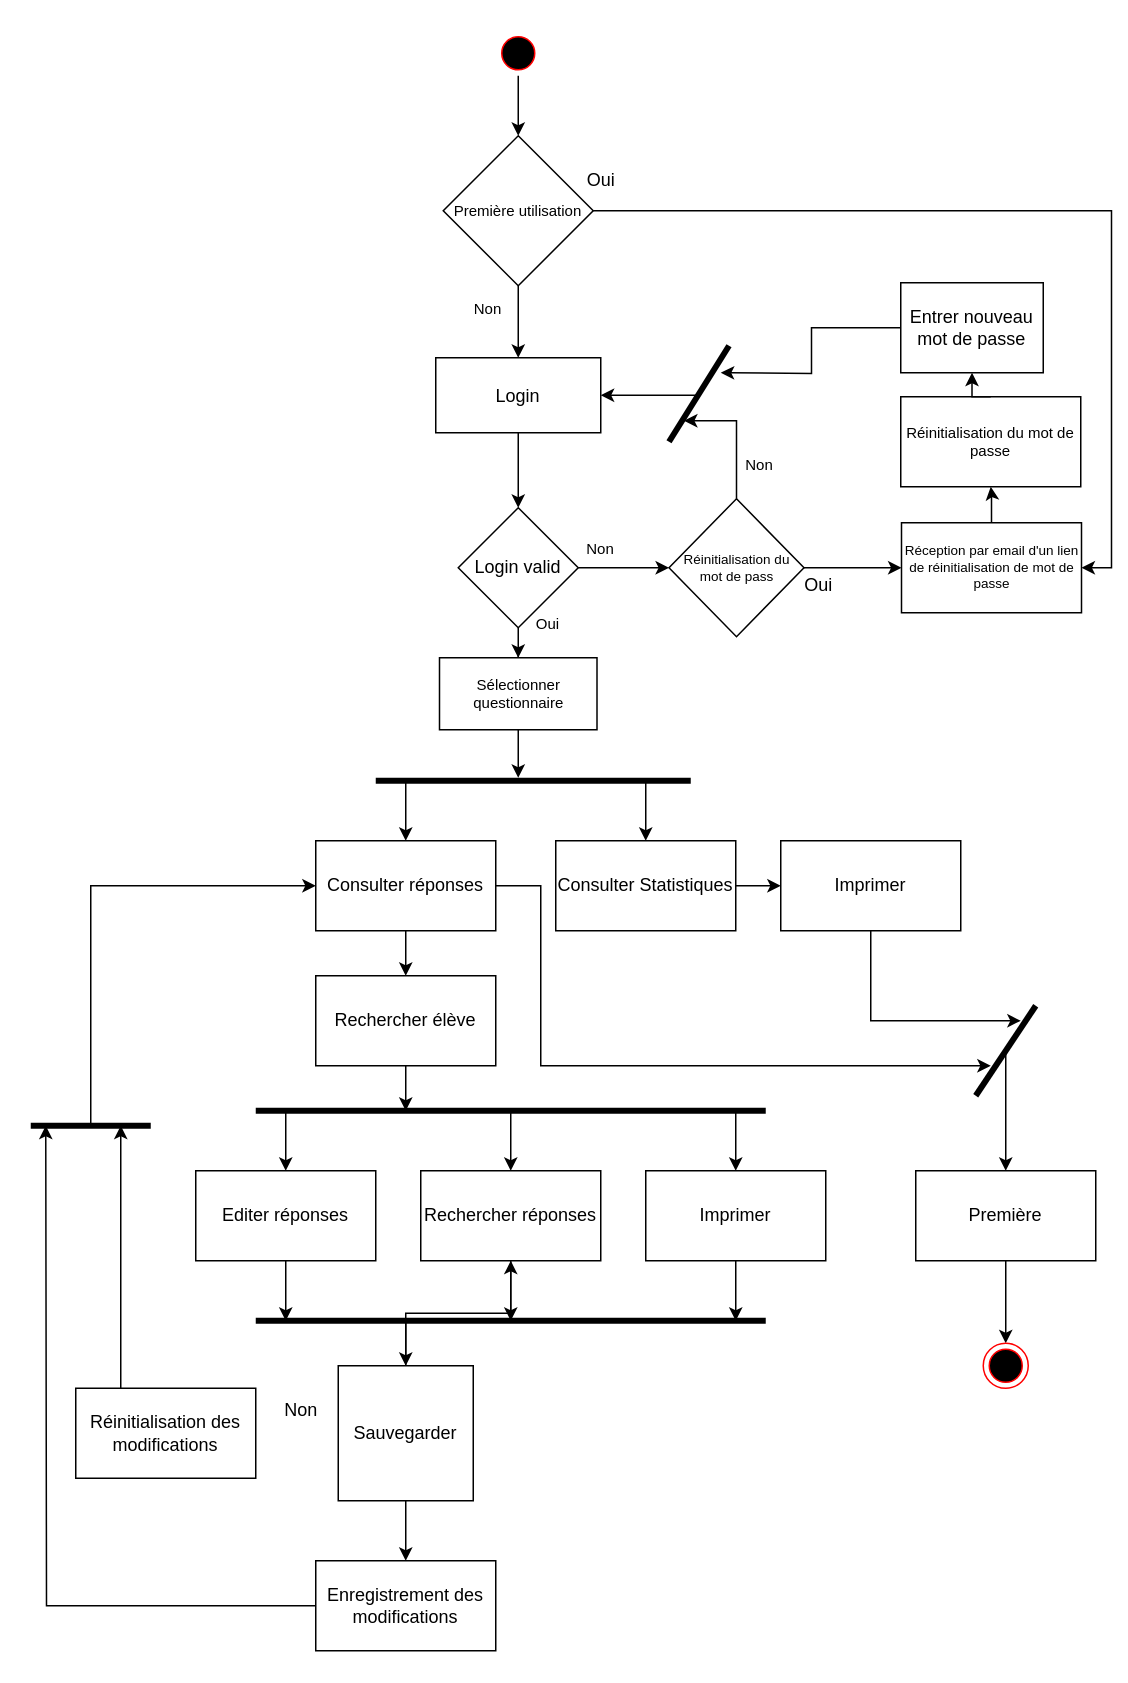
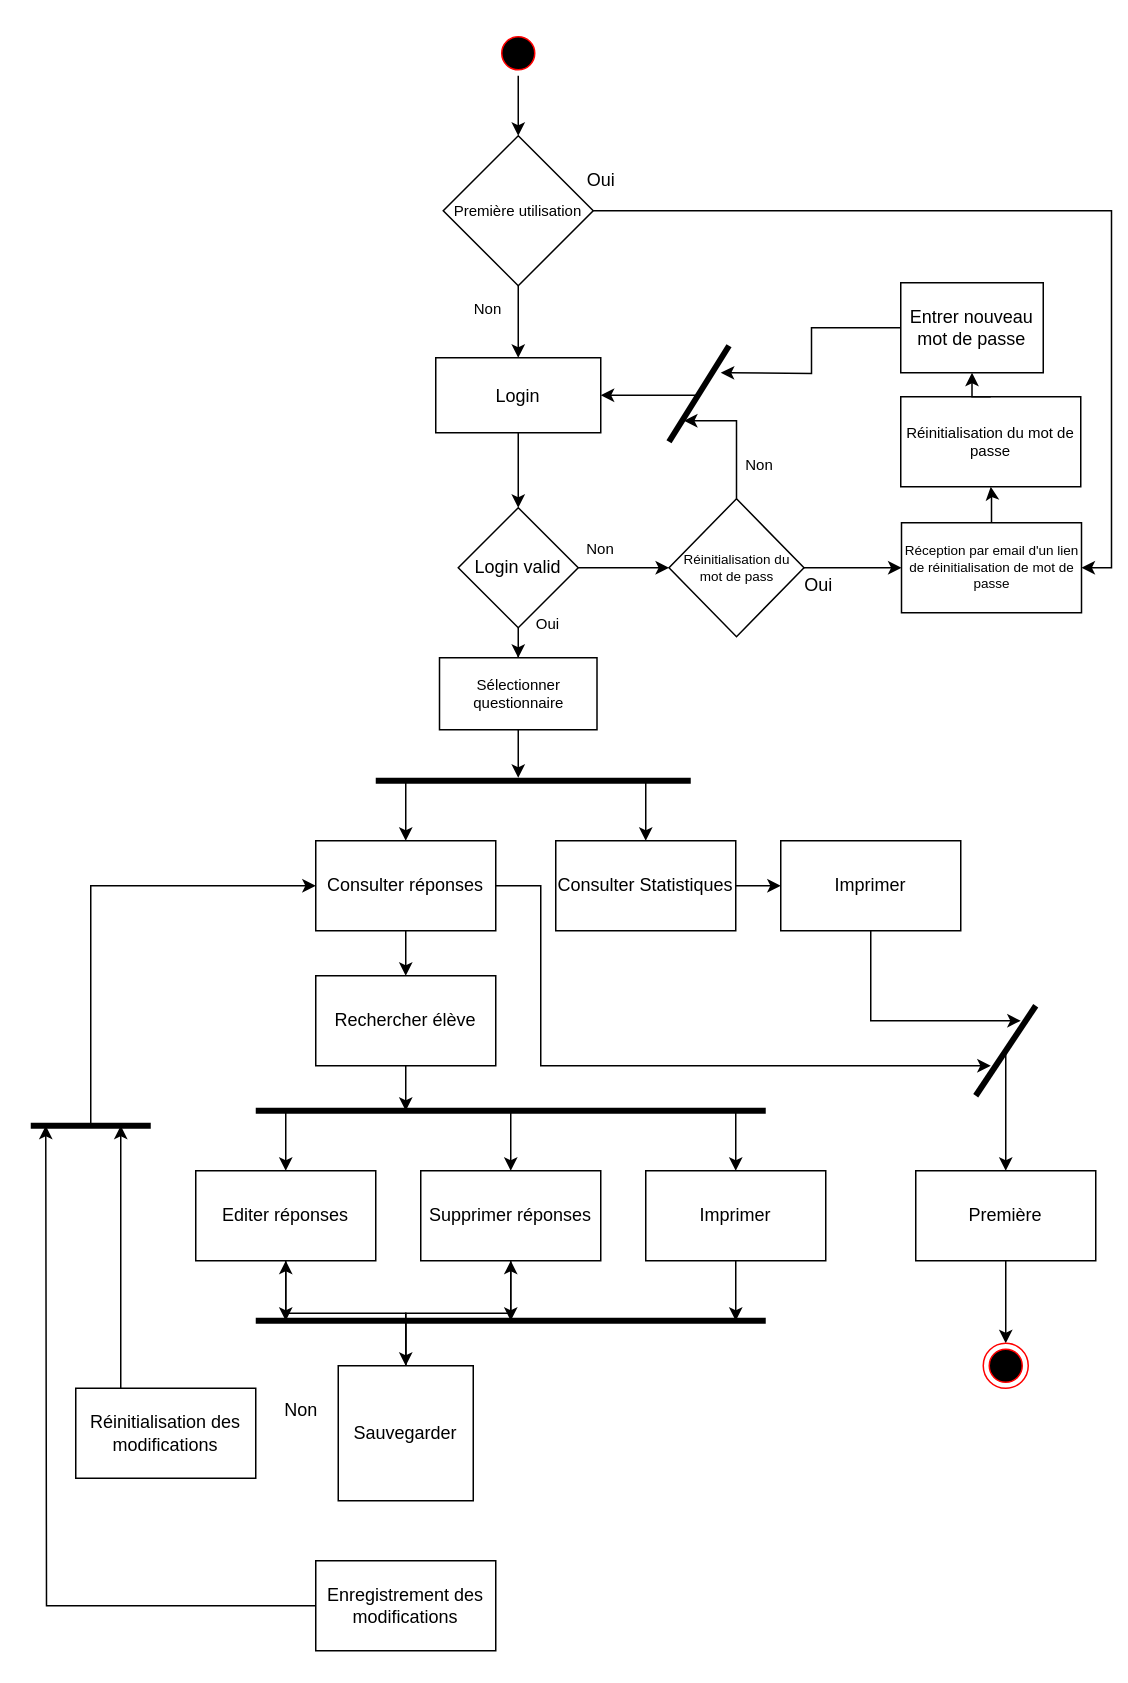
(511, 1216) -> (511, 1216)
(406, 1526) -> (345, 1313)
